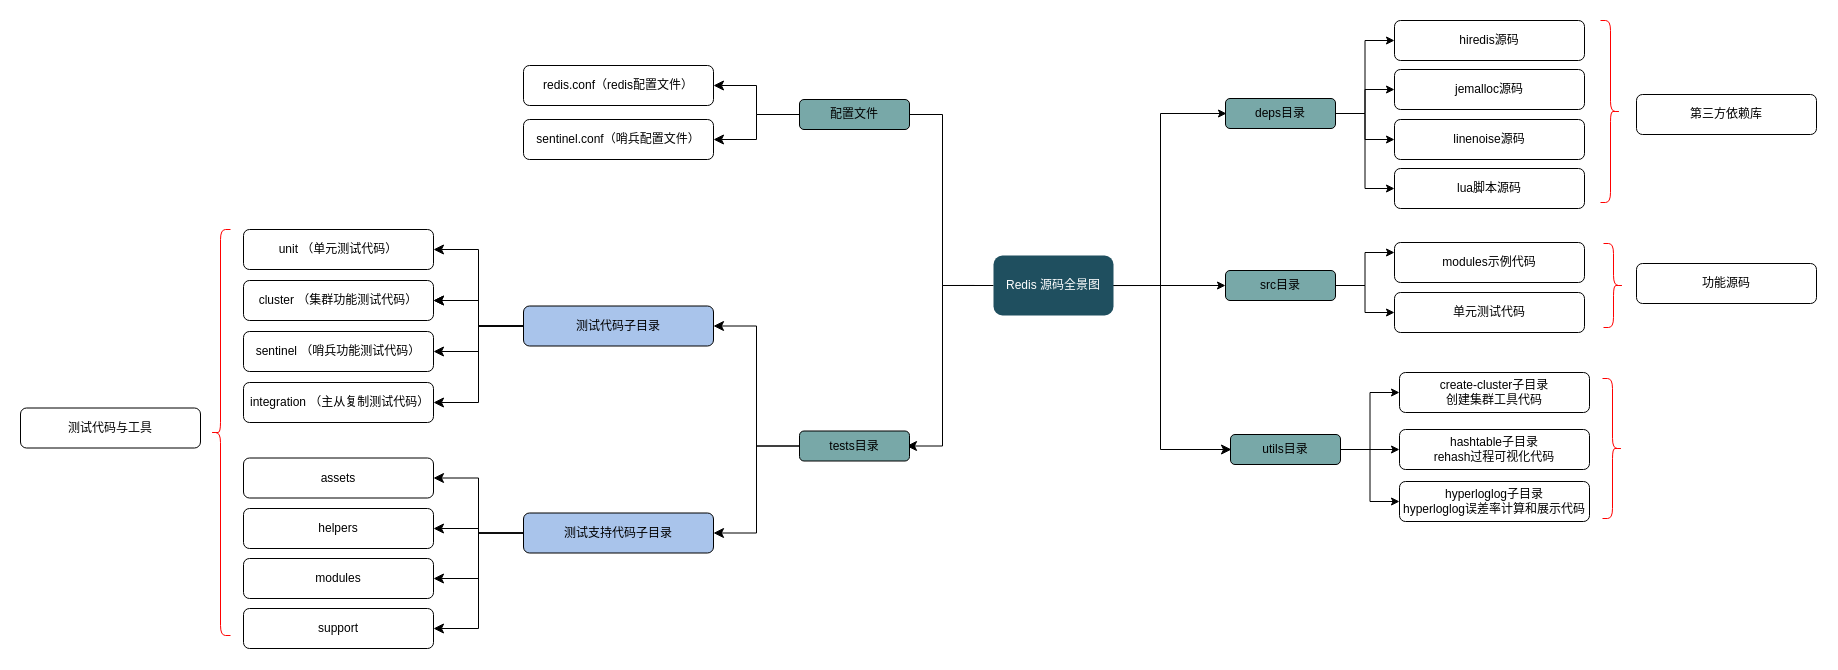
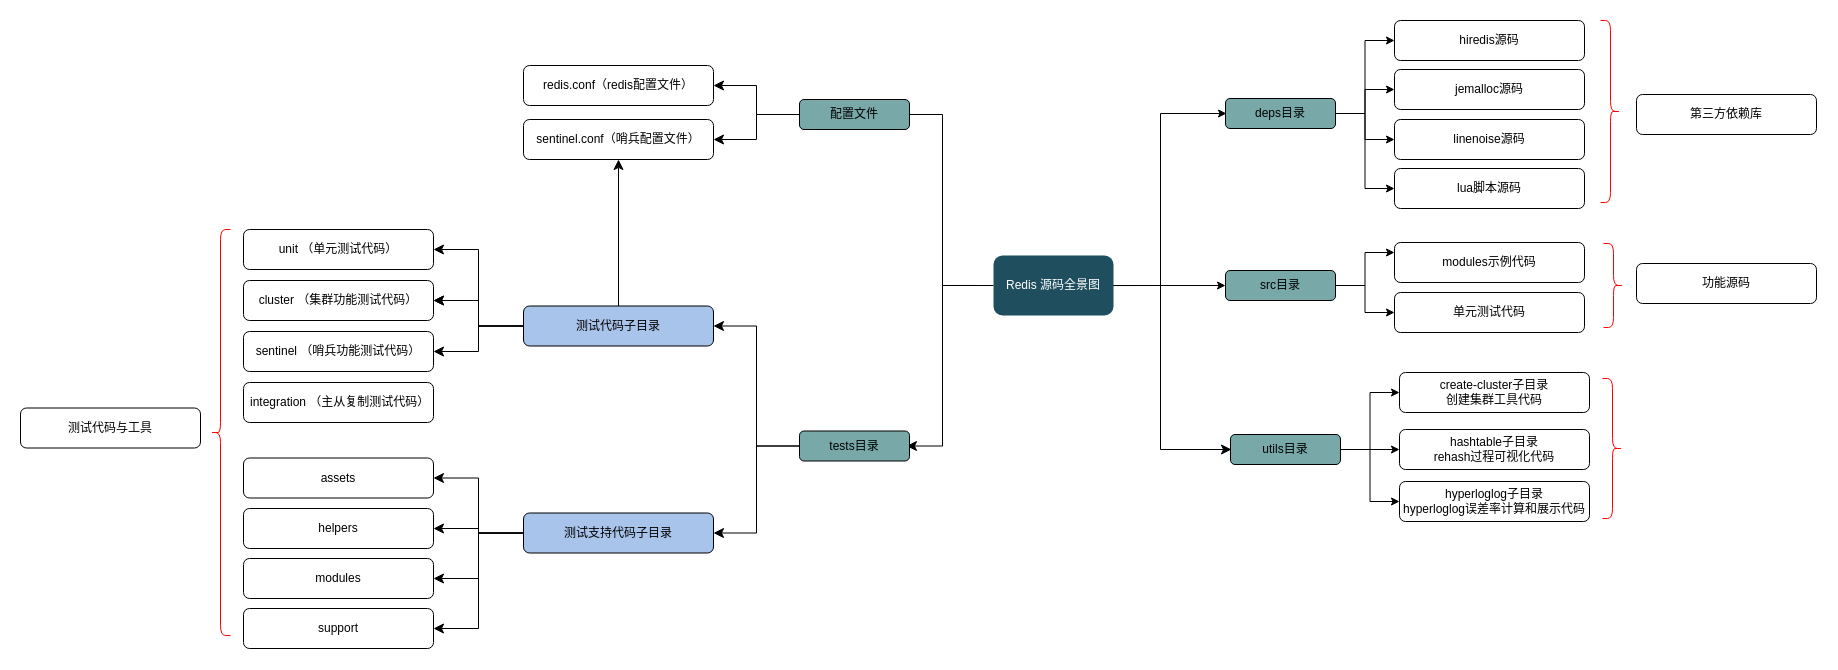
(479, 396) -> (619, 237)
